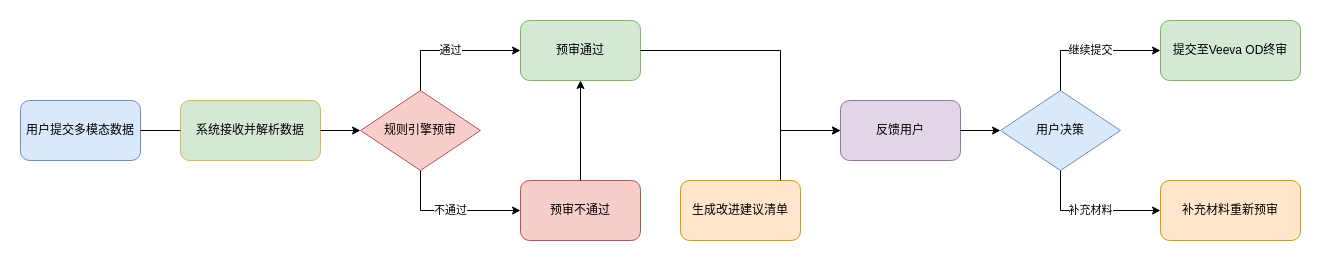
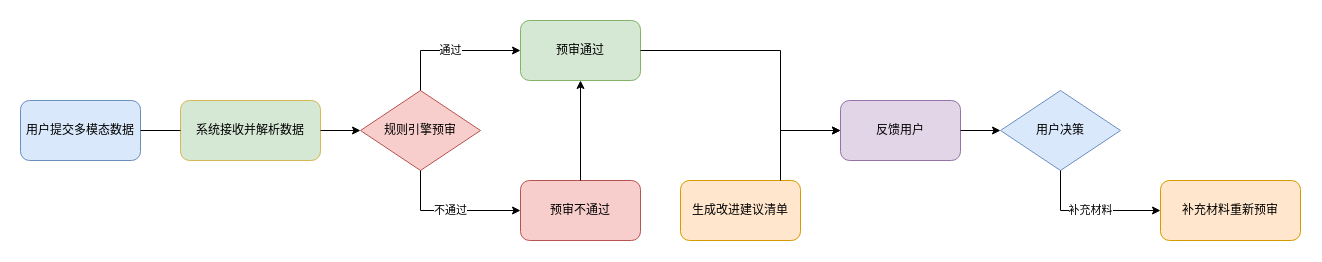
(1087, 51) -> none
(1231, 51) -> none
